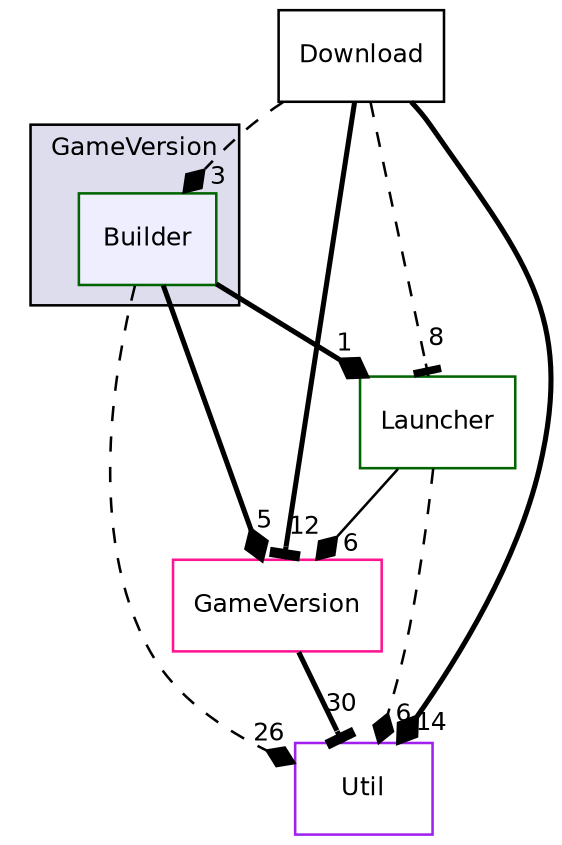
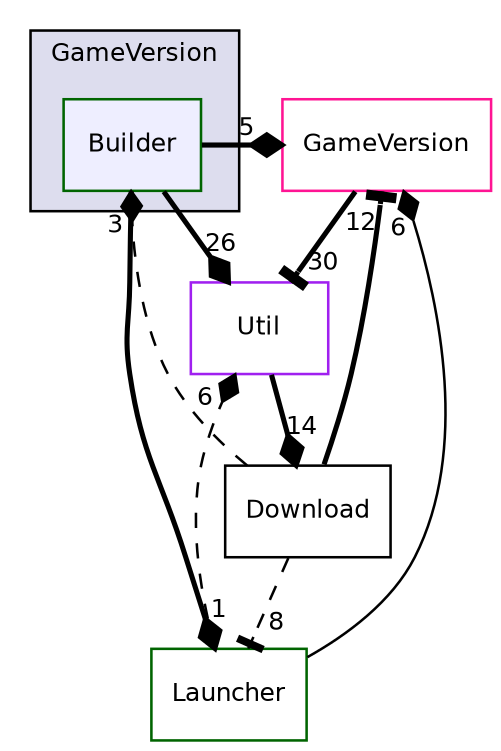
(549, 405) -> (280, 405)
(116, 548) -> (189, 227)
